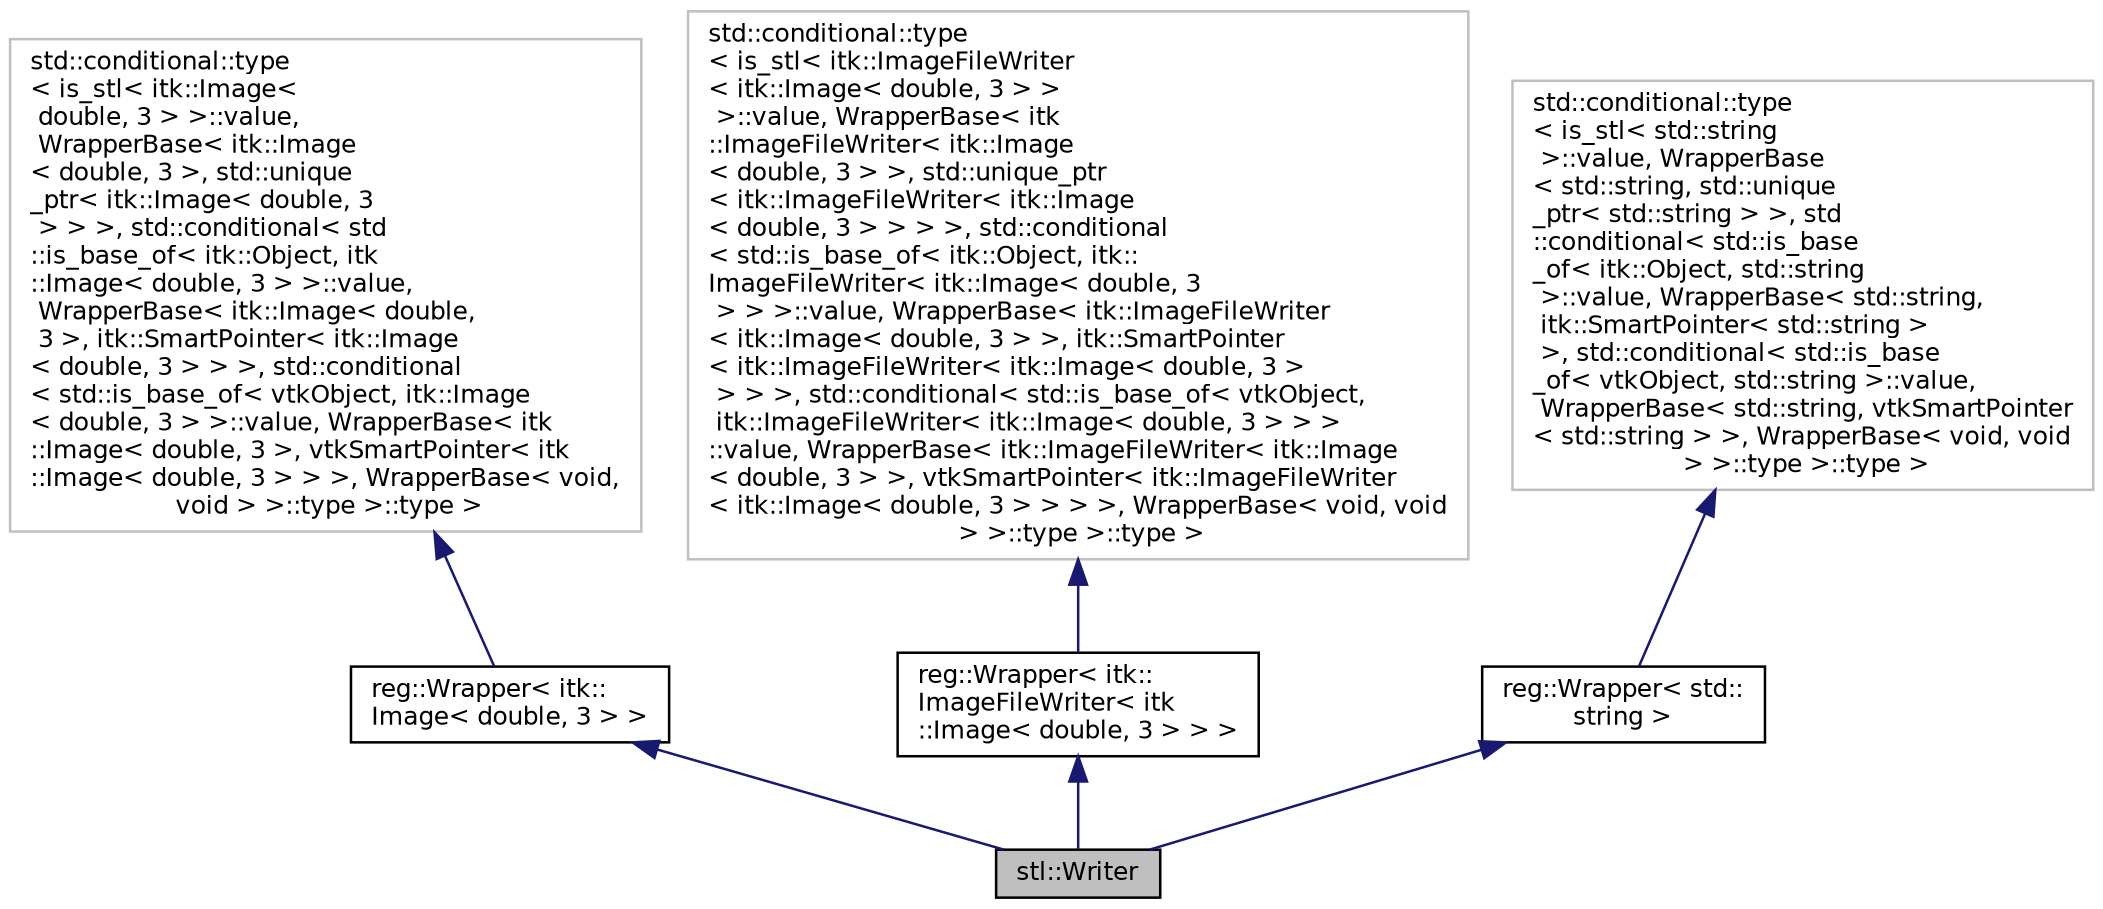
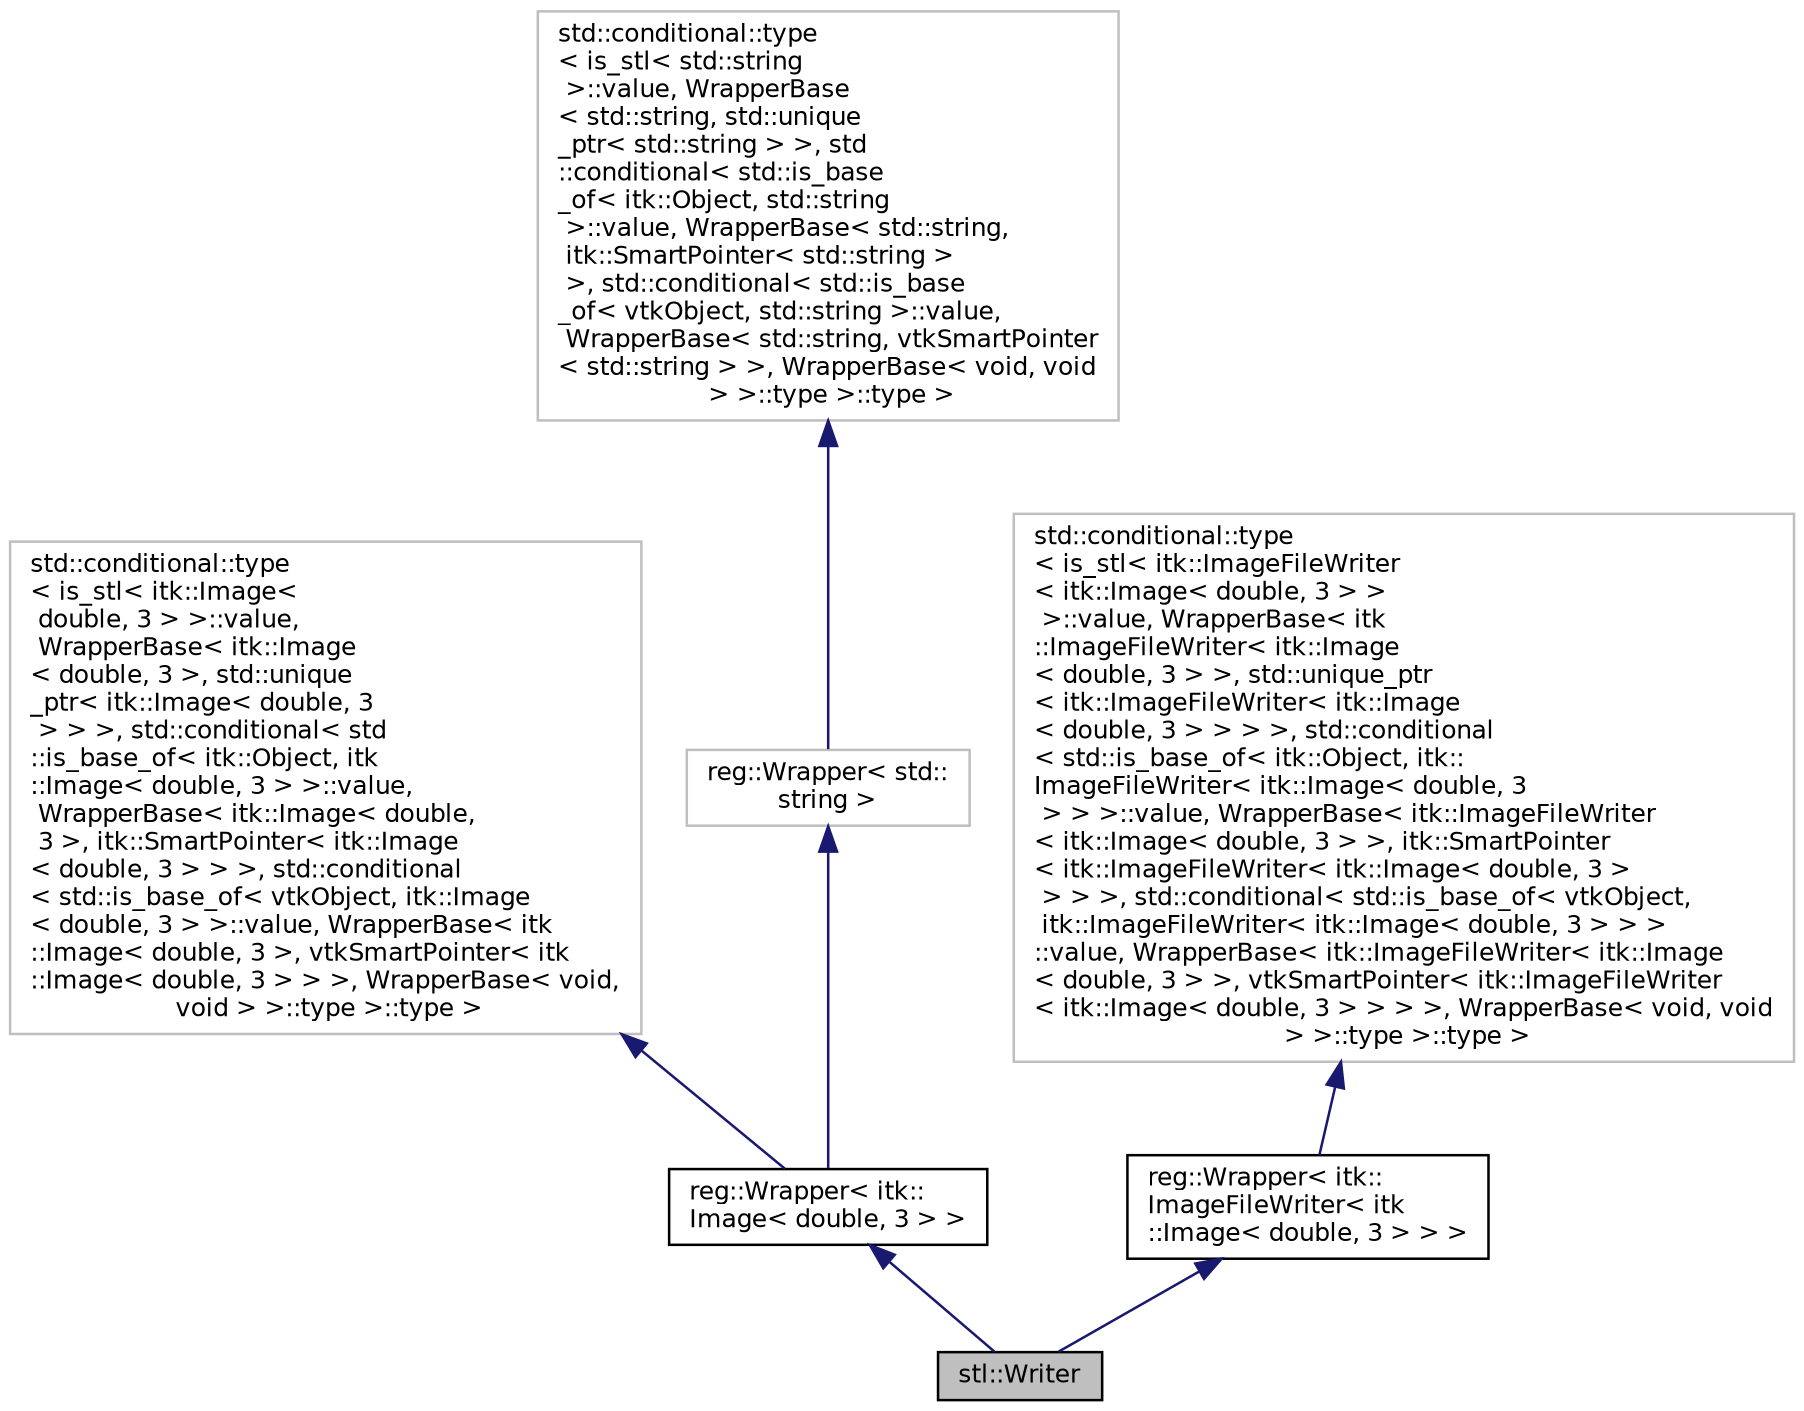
(1624, 704) -> (828, 788)
(1316, 800) -> (828, 1010)
